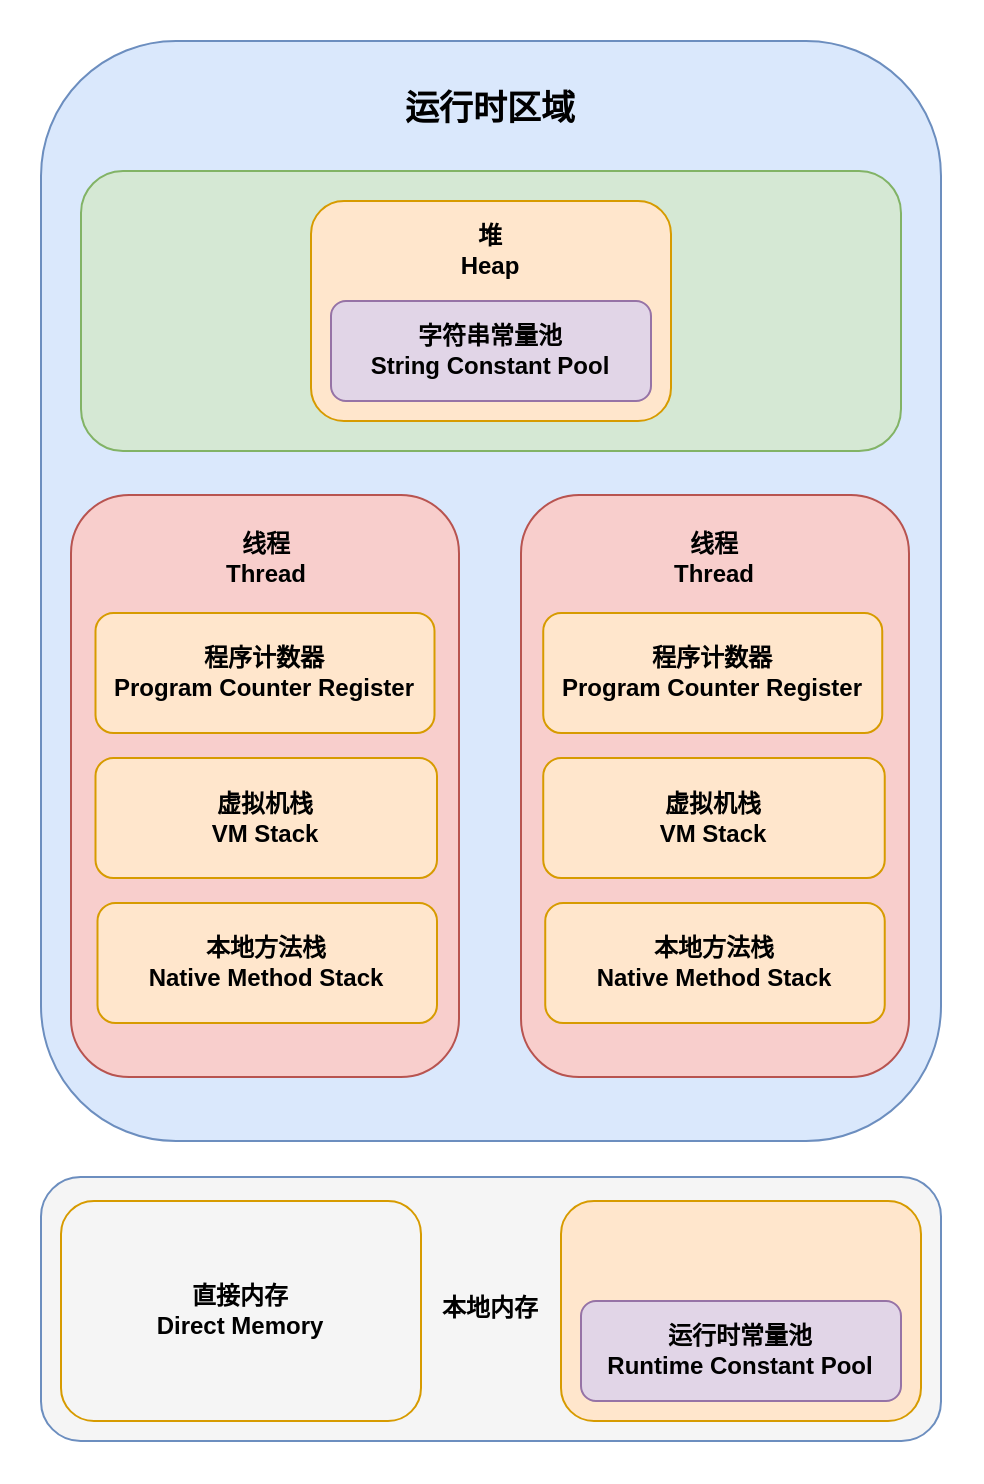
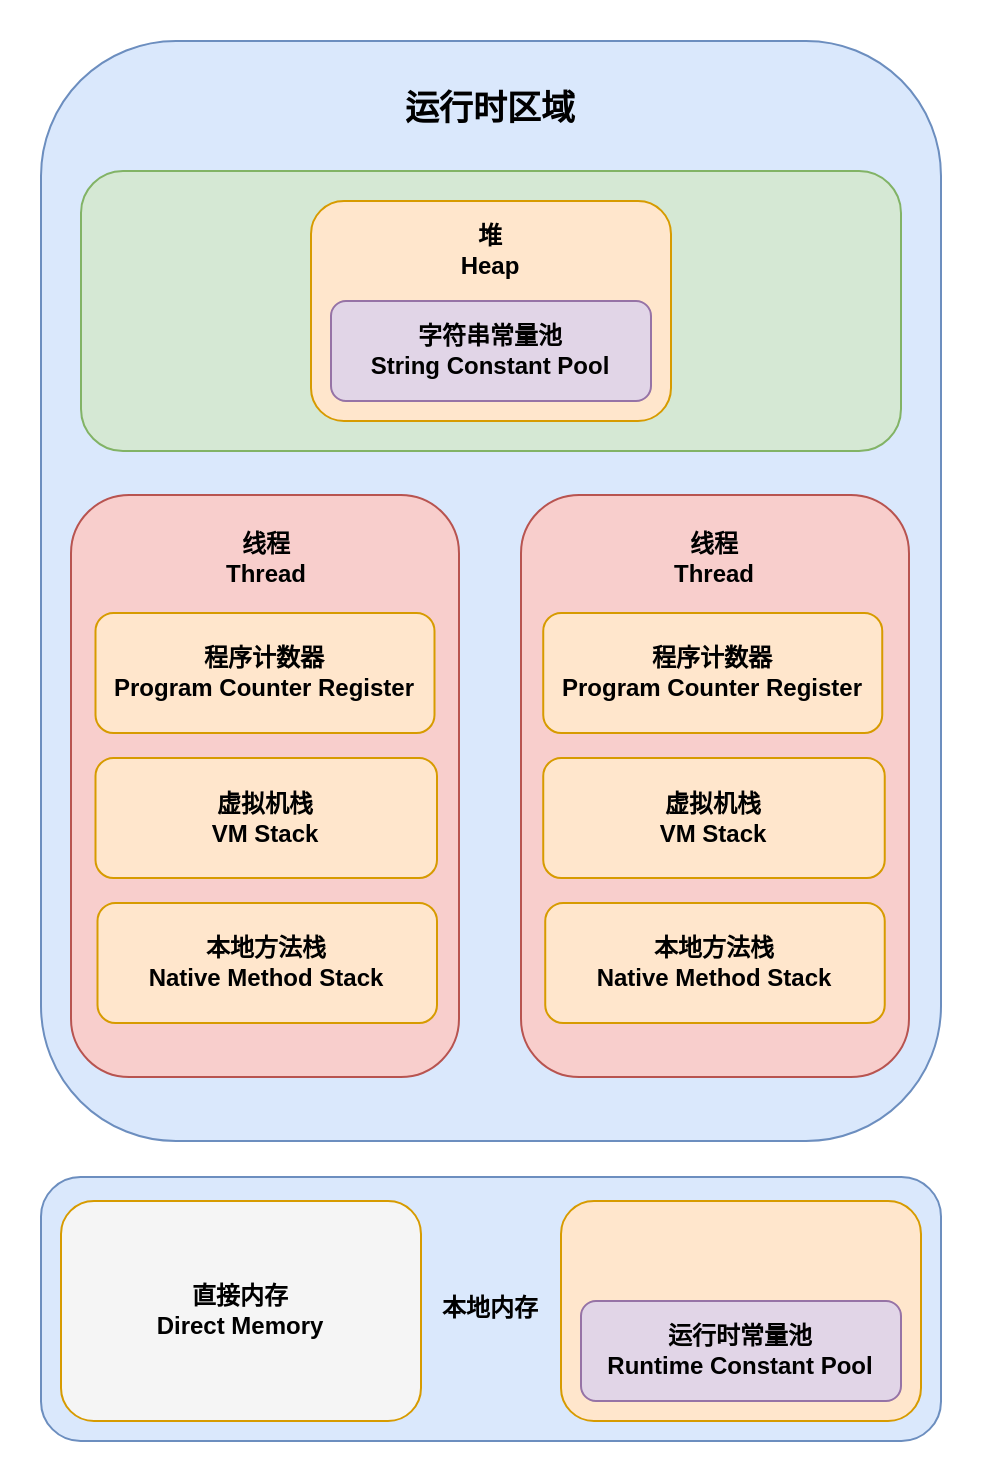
(491, 1309) -> (491, 1309)
